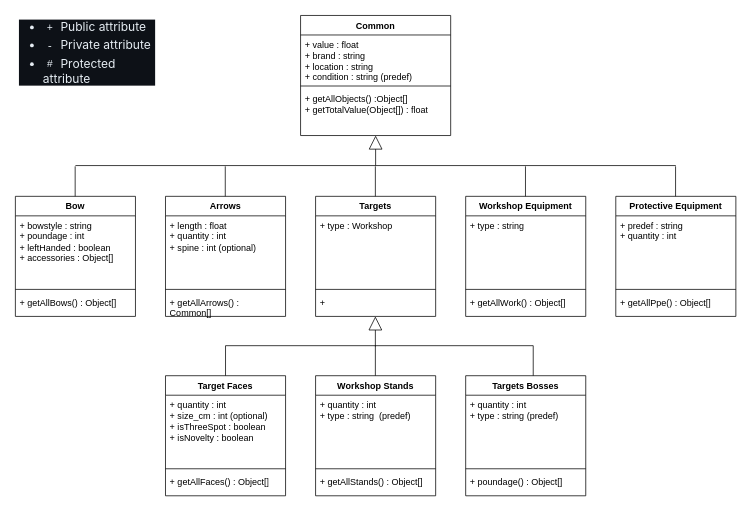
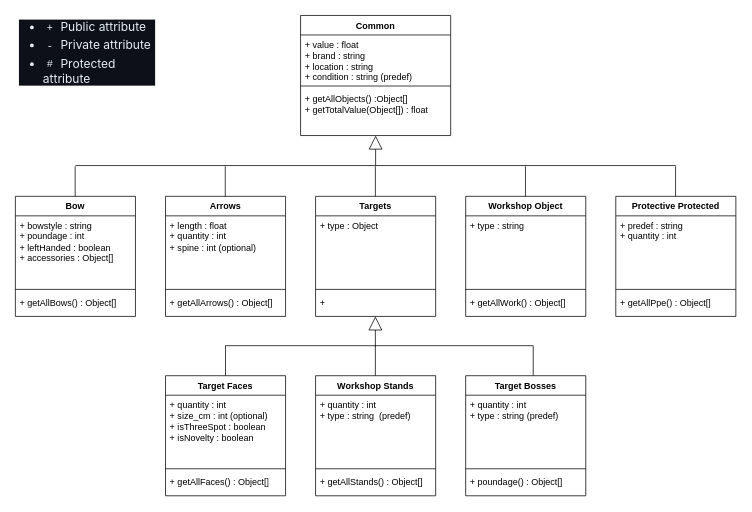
(525, 207) -> (525, 207)
(675, 207) -> (675, 207)
(358, 226) -> (353, 226)
(226, 308) -> (226, 308)
(525, 386) -> (525, 386)
